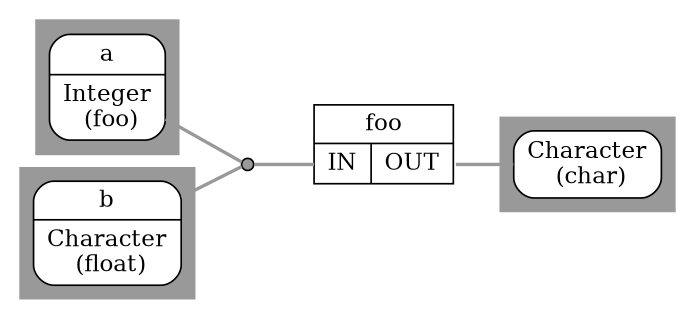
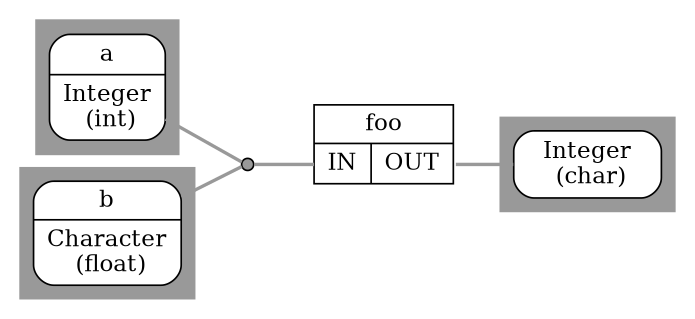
(107, 119) -> (107, 119)
(588, 164) -> (588, 164)
